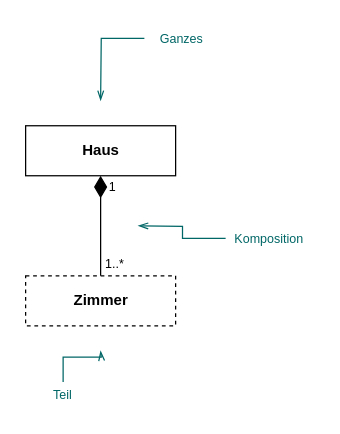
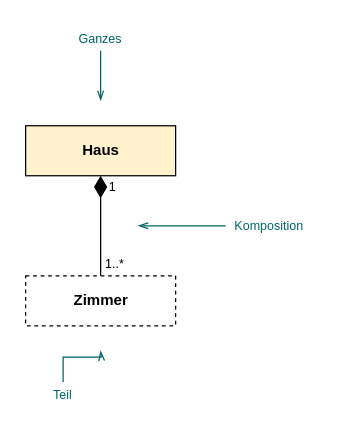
(182, 38) -> (101, 38)
(101, 151) -> (101, 151)
(269, 238) -> (269, 226)
